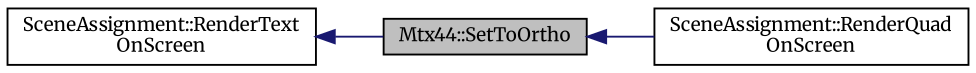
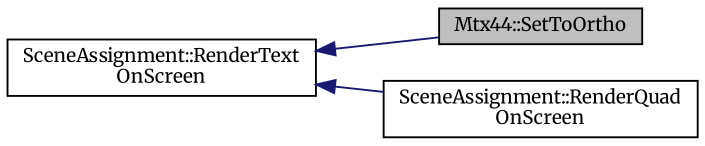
(630, 37) -> (359, 89)
